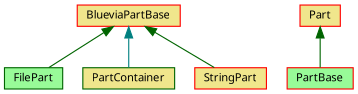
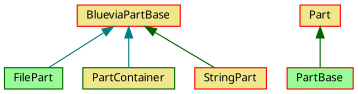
(76, 50) -> (76, 50)
